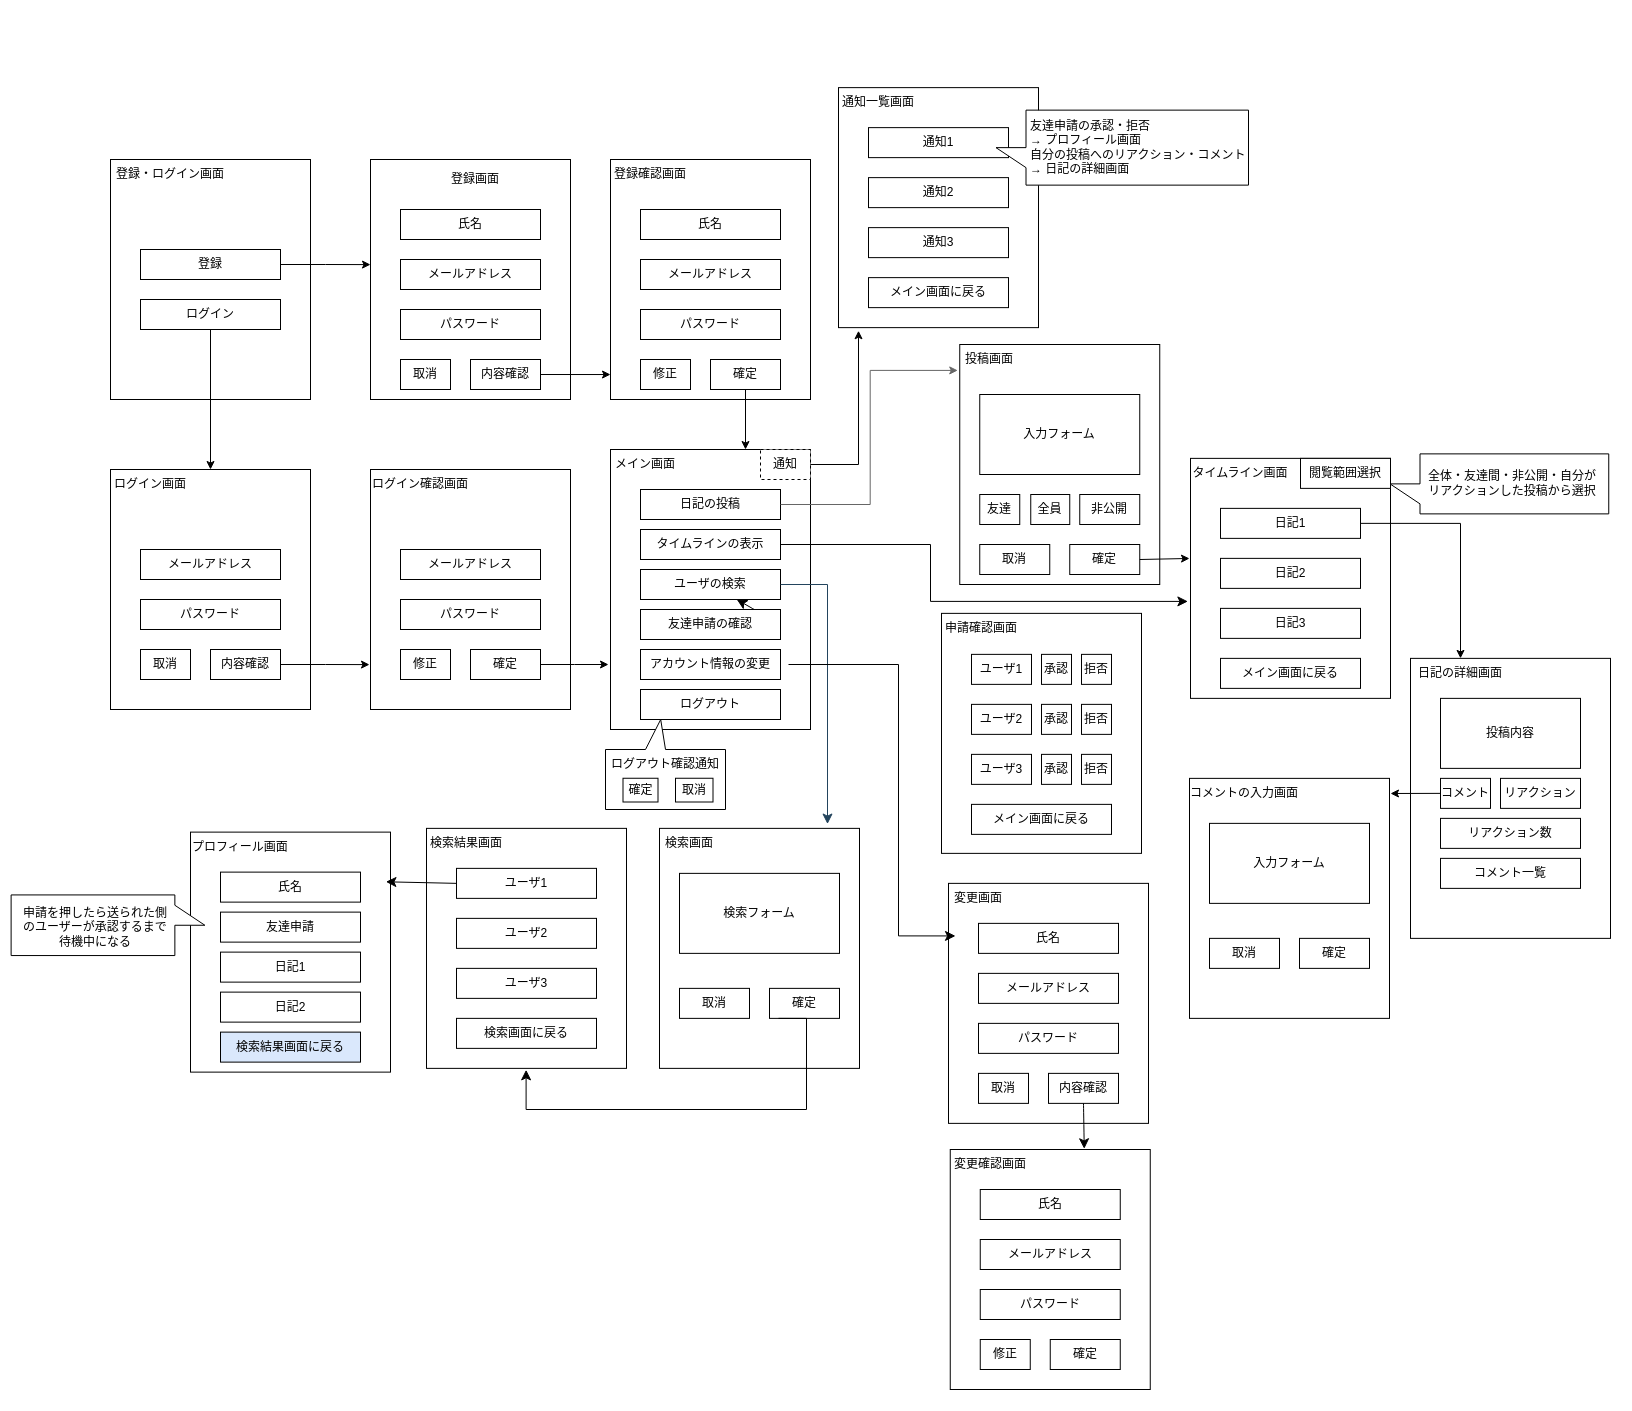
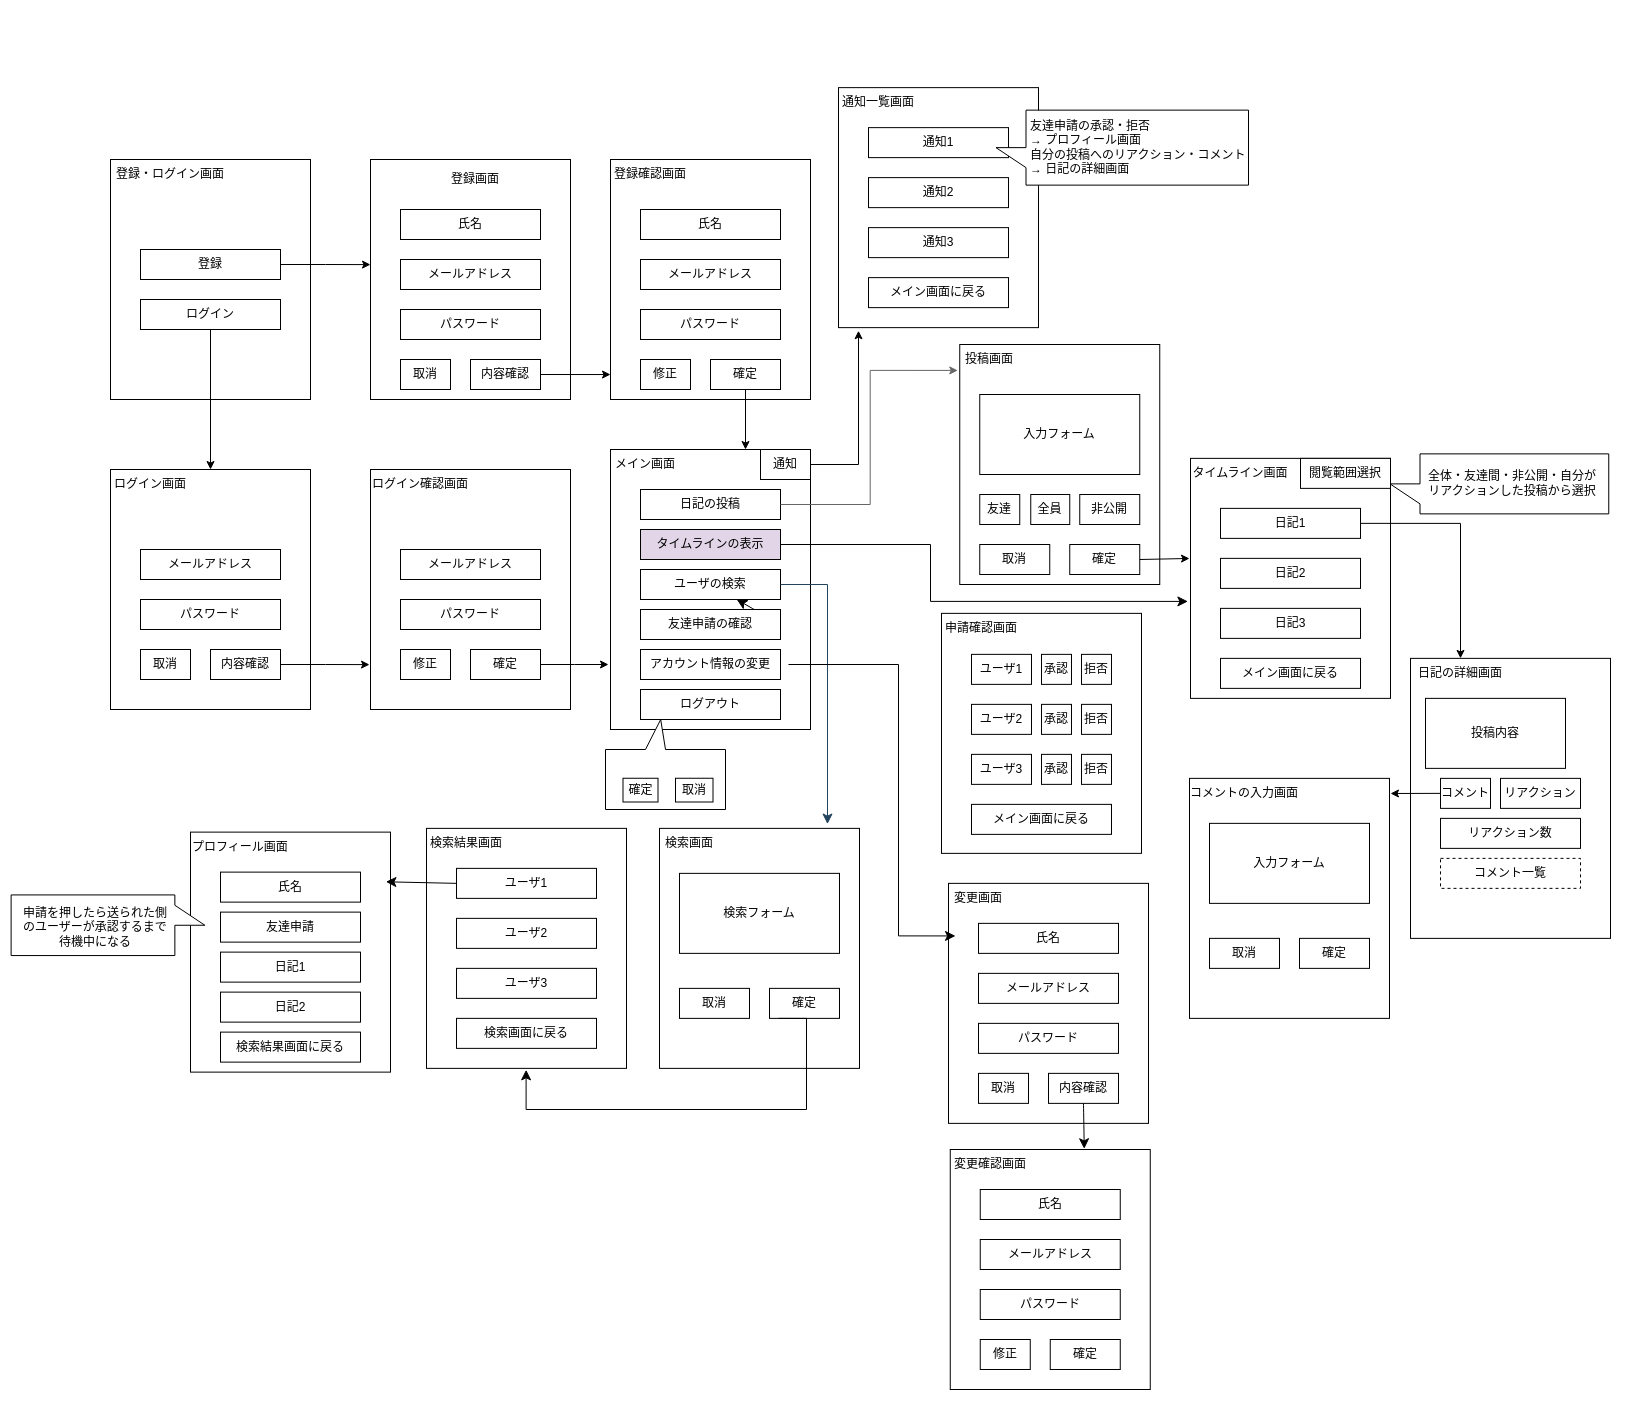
(786, 465) -> (786, 465)
(711, 545) -> (711, 545)
(1511, 733) -> (1496, 733)
(666, 765) -> none
(1511, 873) -> (1511, 873)
(291, 1047) -> (291, 1047)
